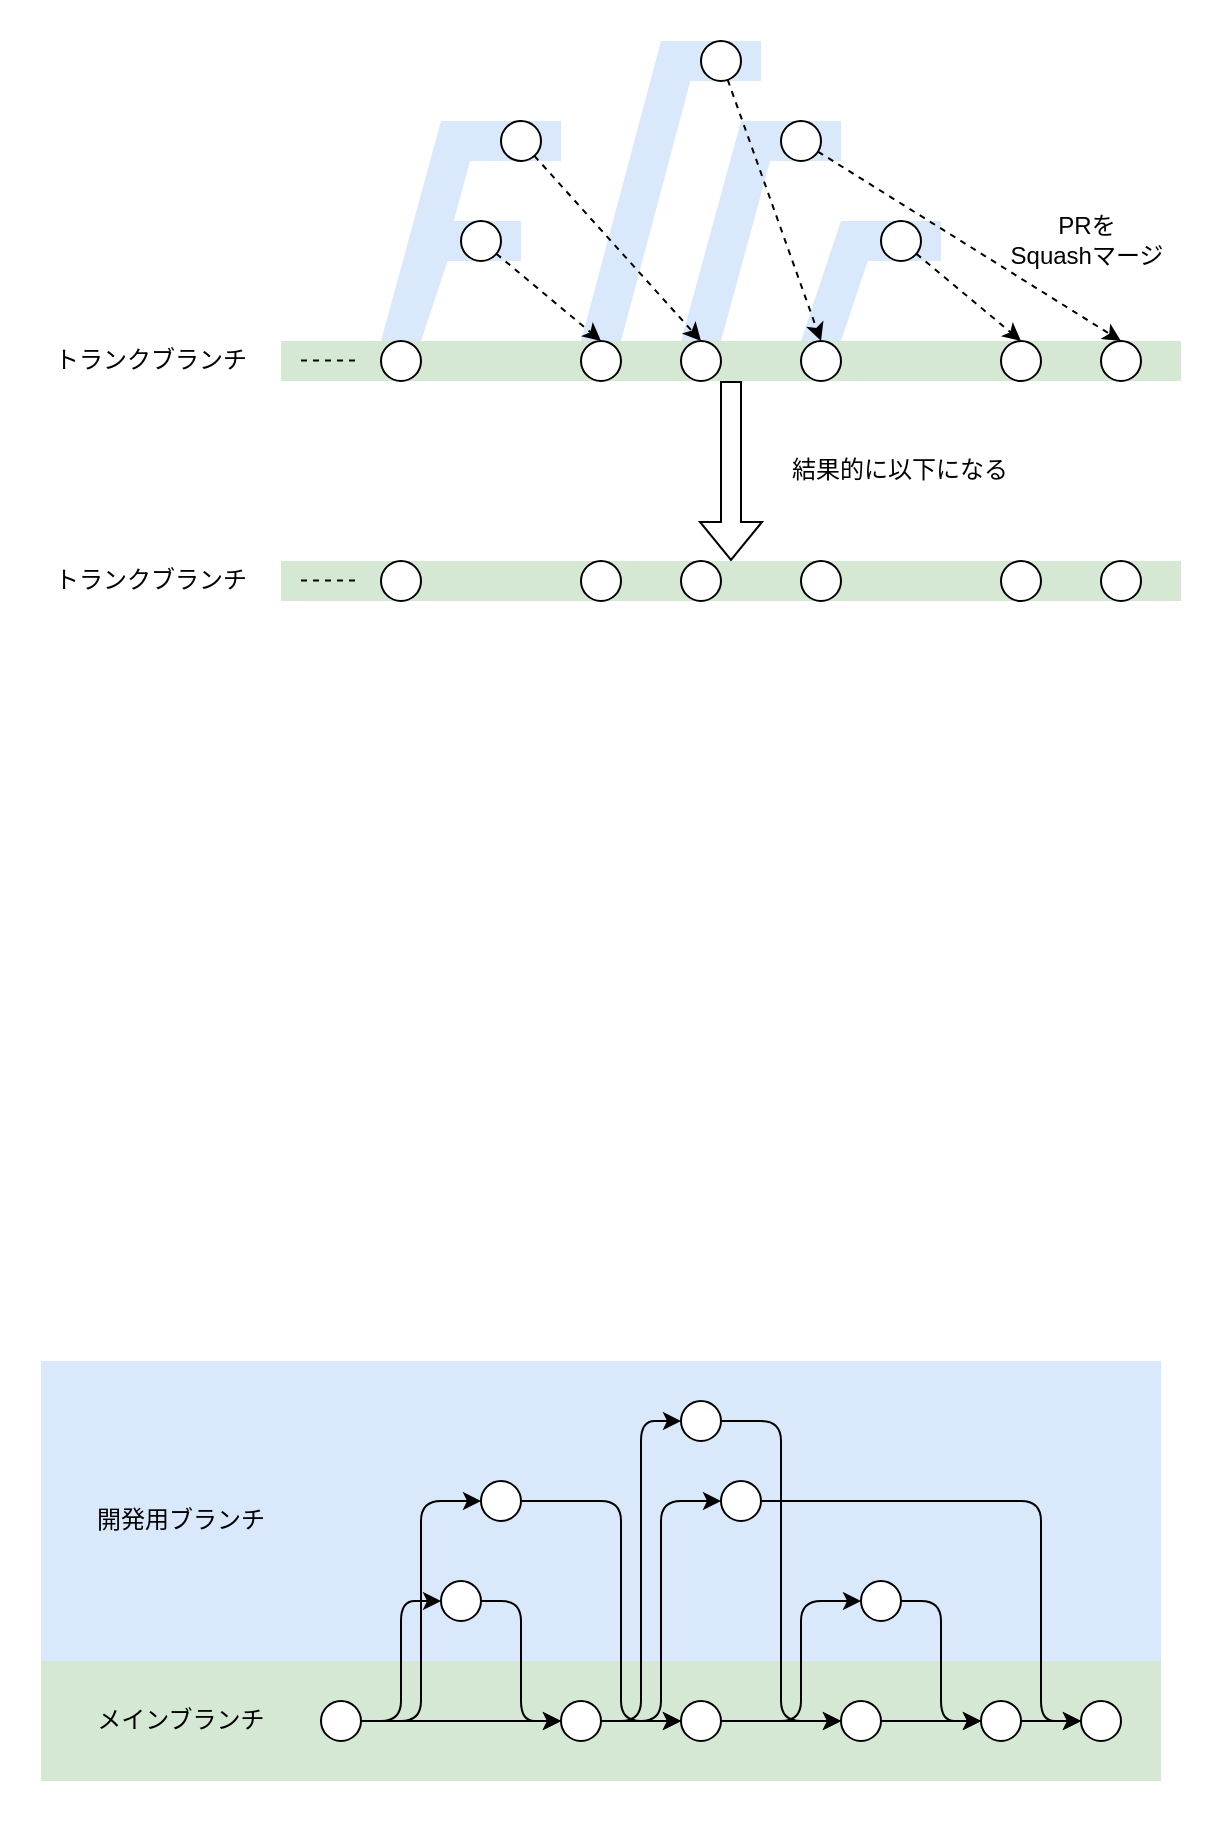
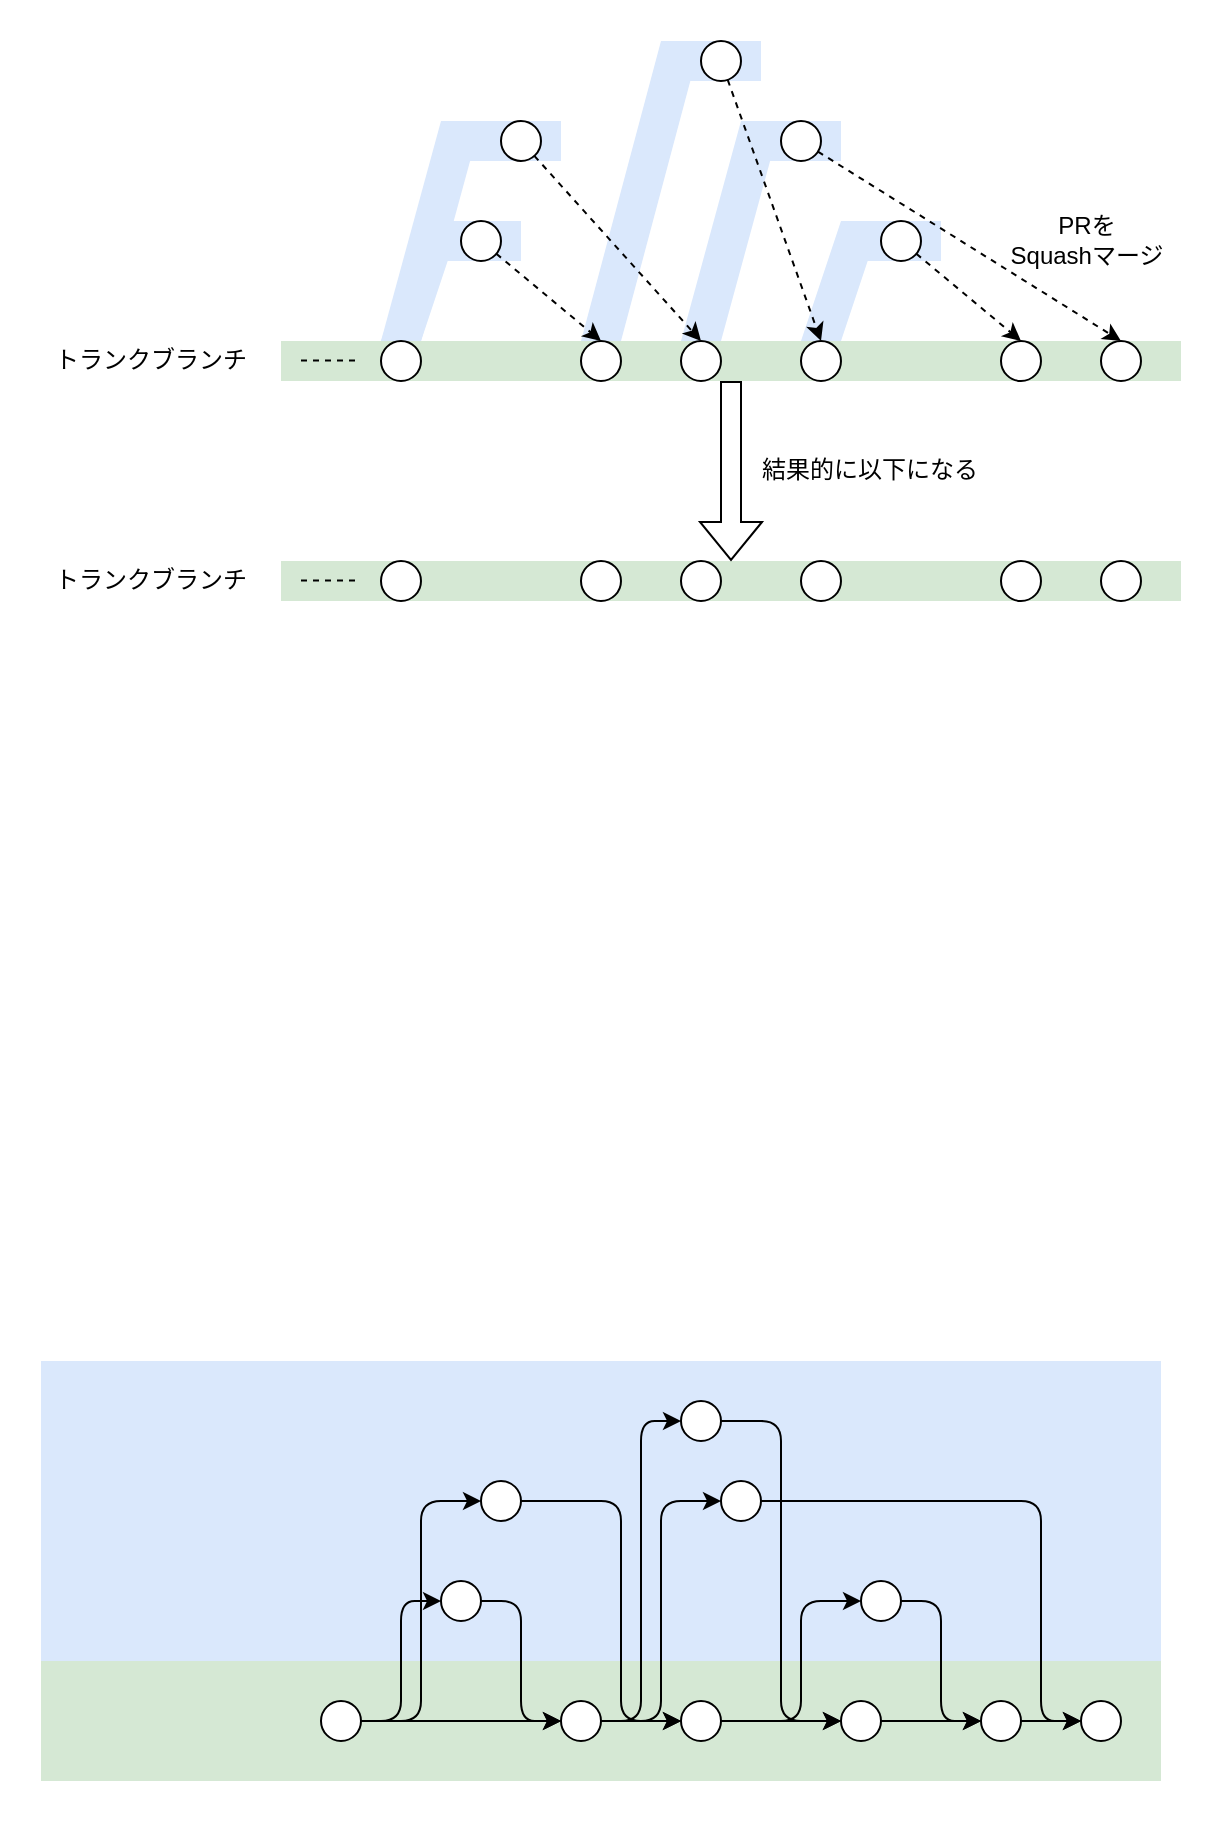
(901, 471) -> (871, 471)
(181, 1521) -> none
(181, 1721) -> none
